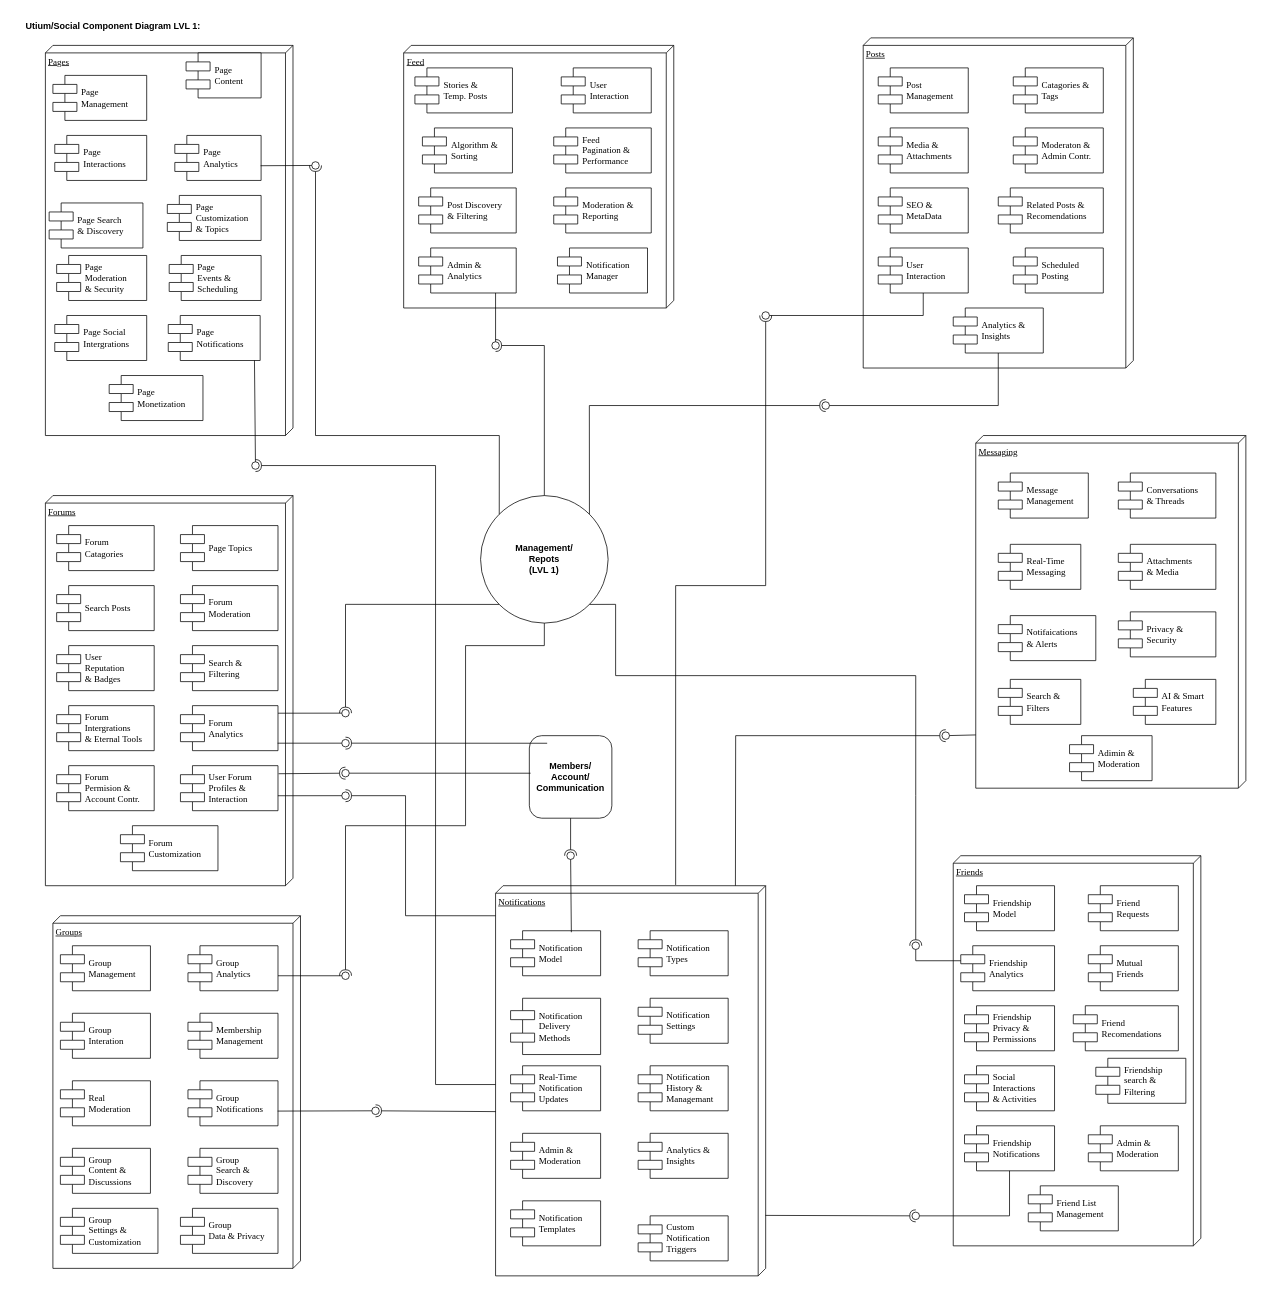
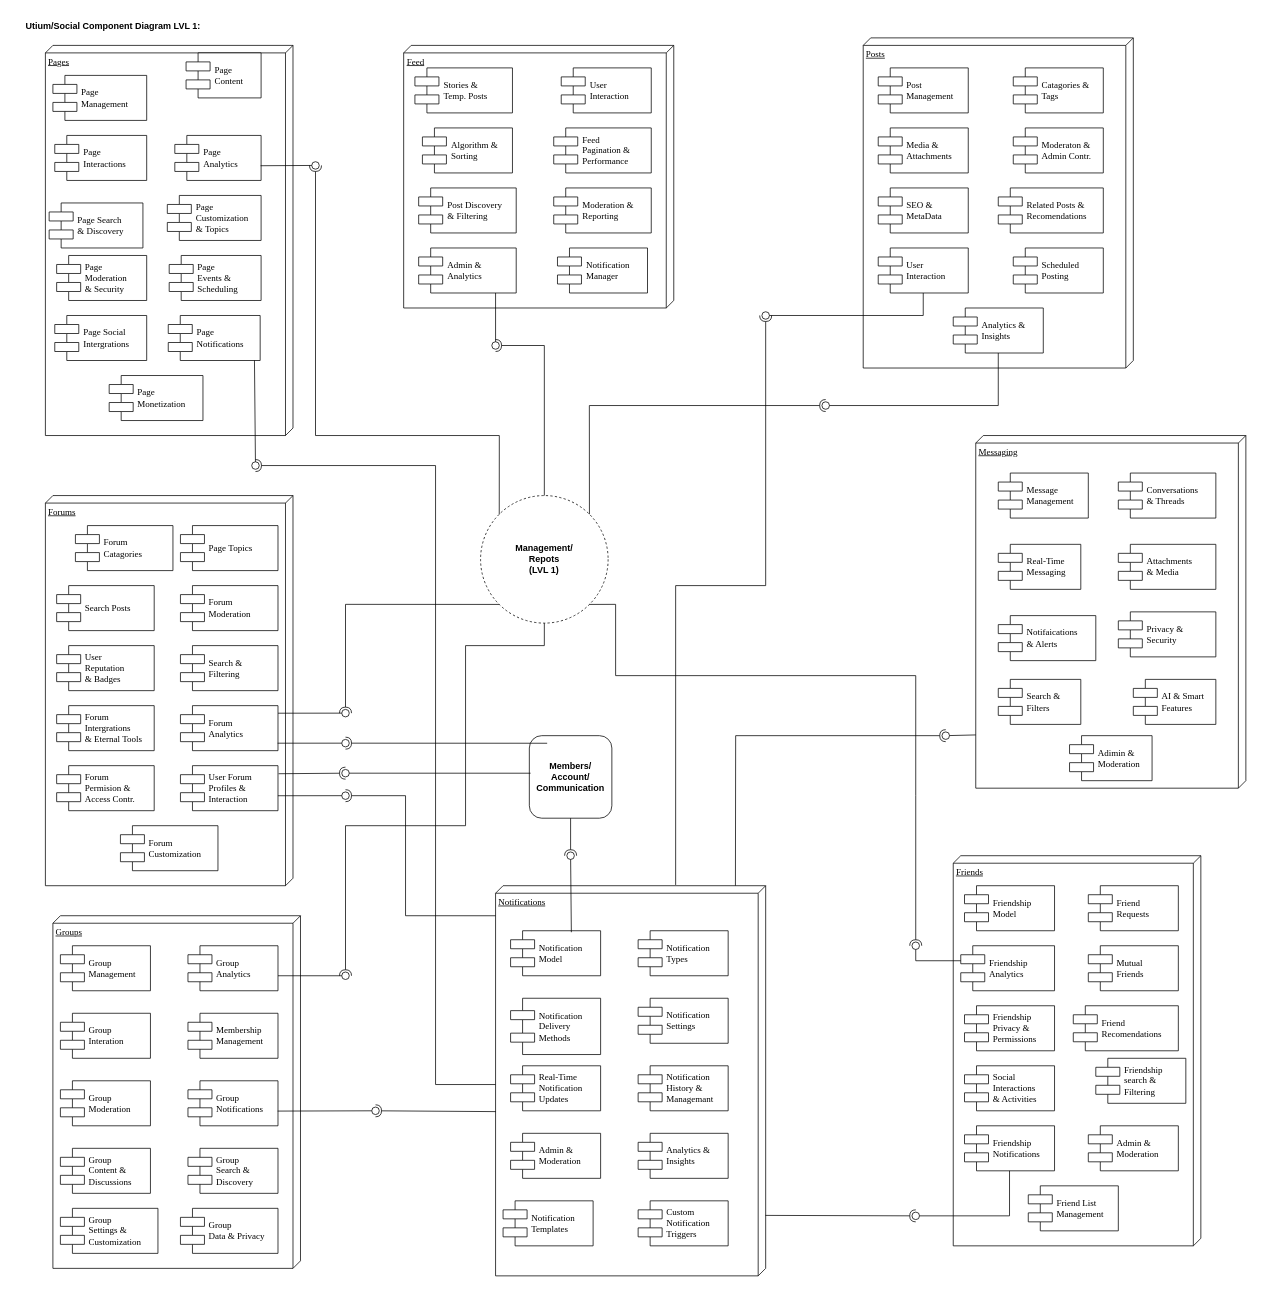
(105, 548) -> (124, 548)
(544, 559) -> (544, 559)
(118, 788) -> (116, 788)
(113, 1103) -> (113, 1103)
(555, 1223) -> (548, 1223)
(683, 1238) -> (683, 1223)
